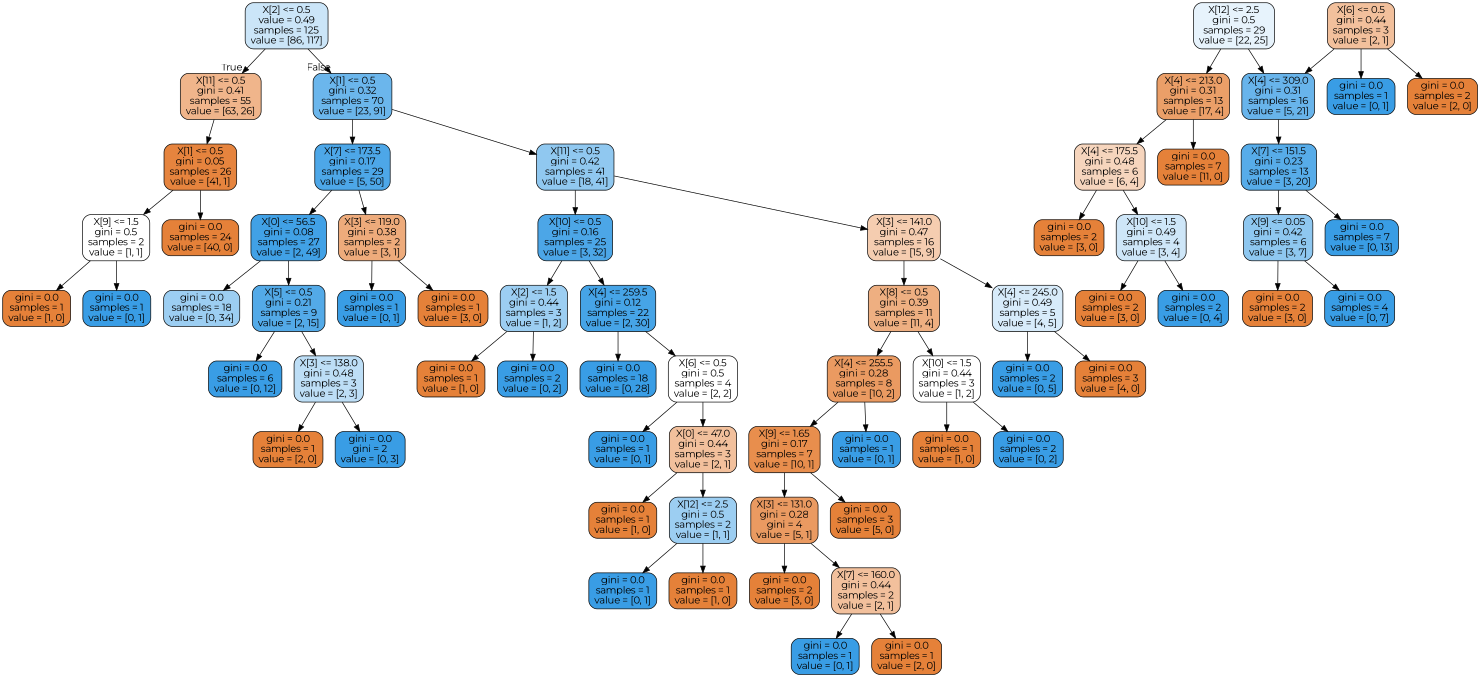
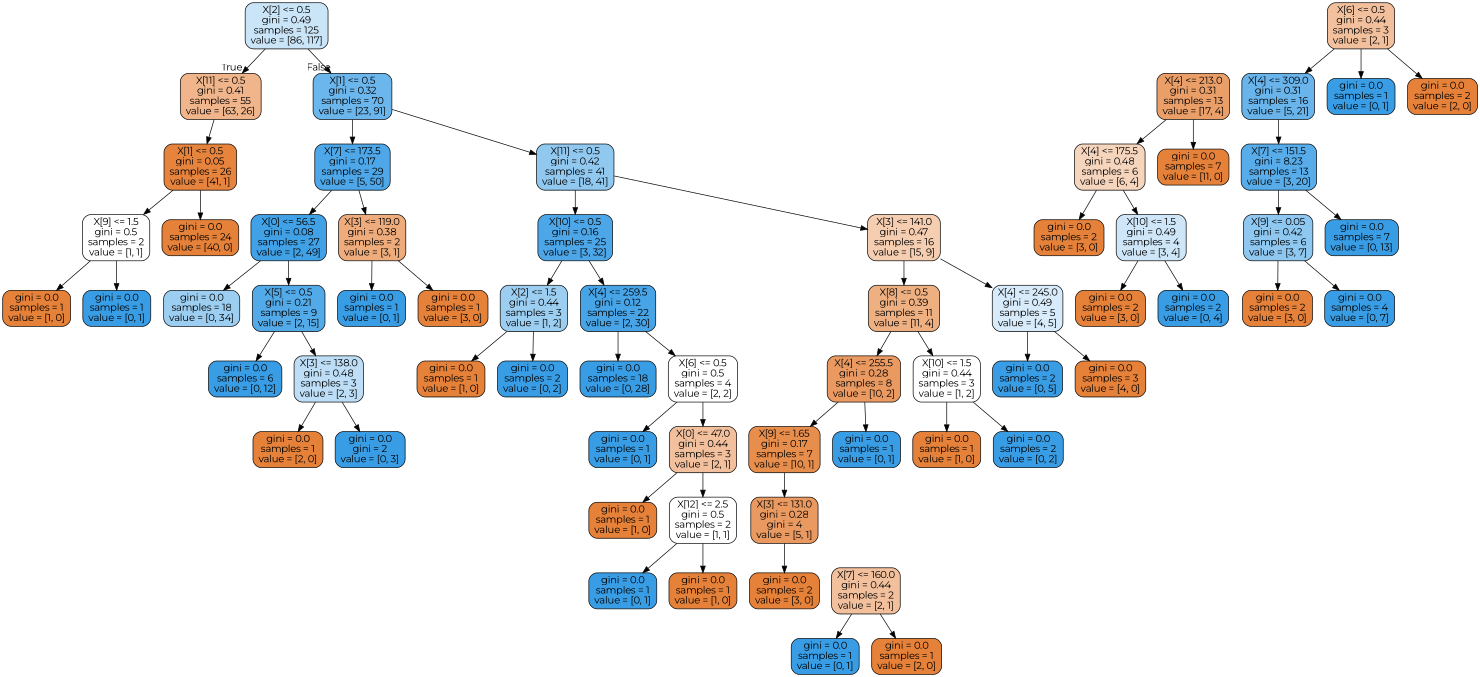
(287, 26) -> (287, 26)
(1234, 26) -> none
(1279, 167) -> (1279, 167)
(703, 520) -> (703, 520)
(865, 520) -> none
(823, 553) -> none
